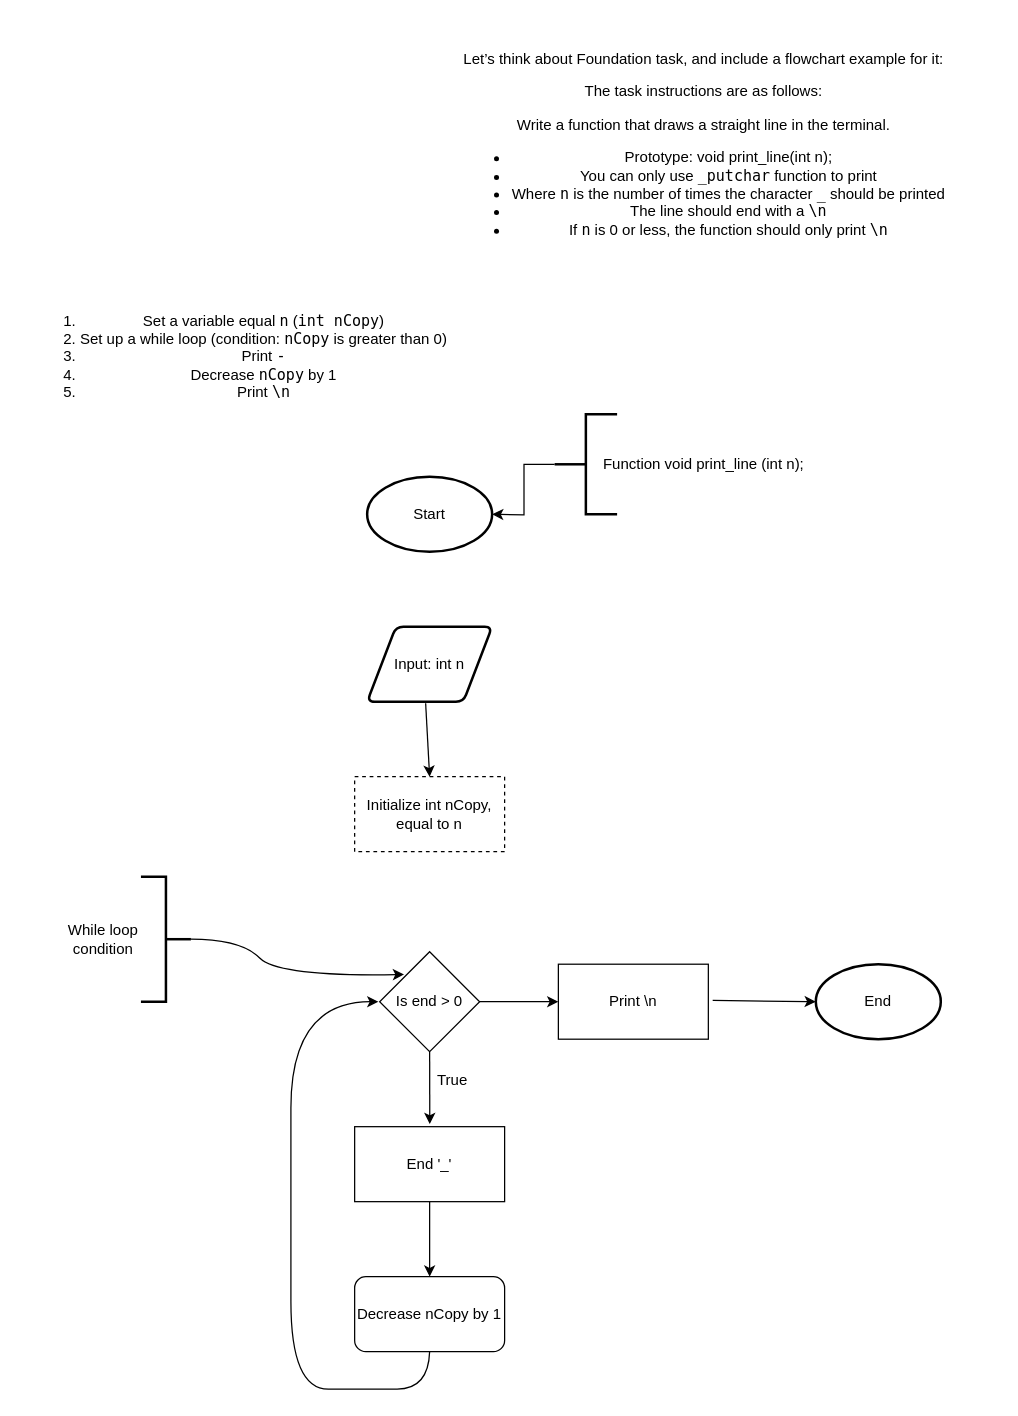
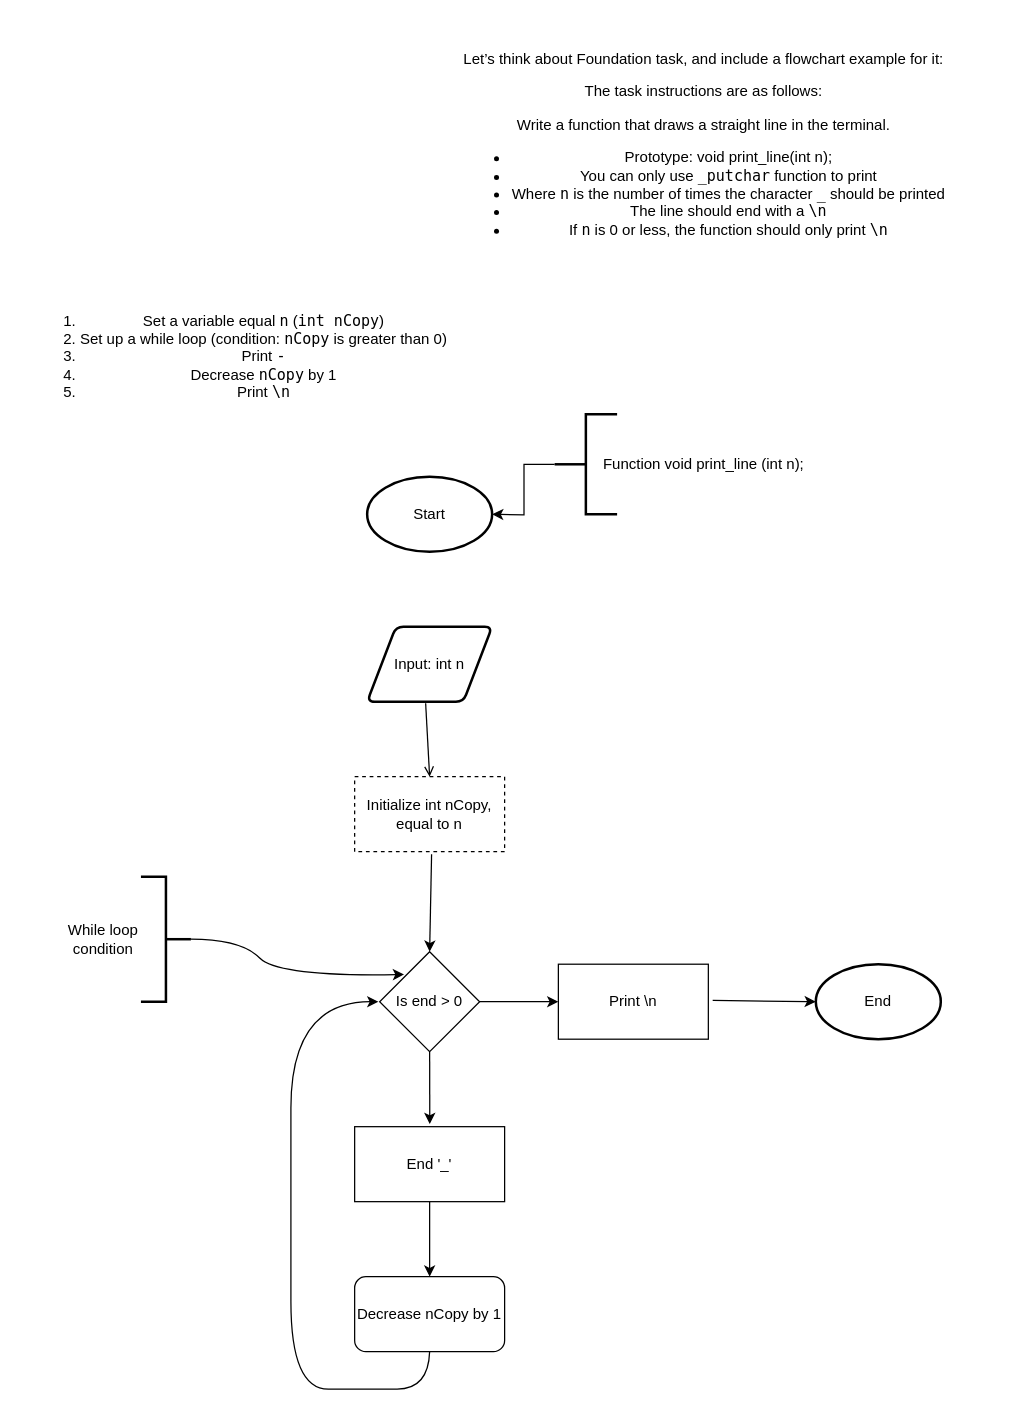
(429, 767) -> (429, 769)
none -> (430, 899)
(452, 1081) -> none
